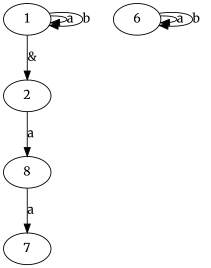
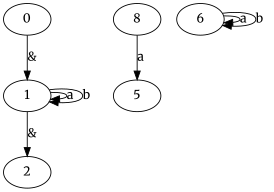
none -> (27, 19)
(27, 130) -> none
(27, 249) -> (137, 96)
